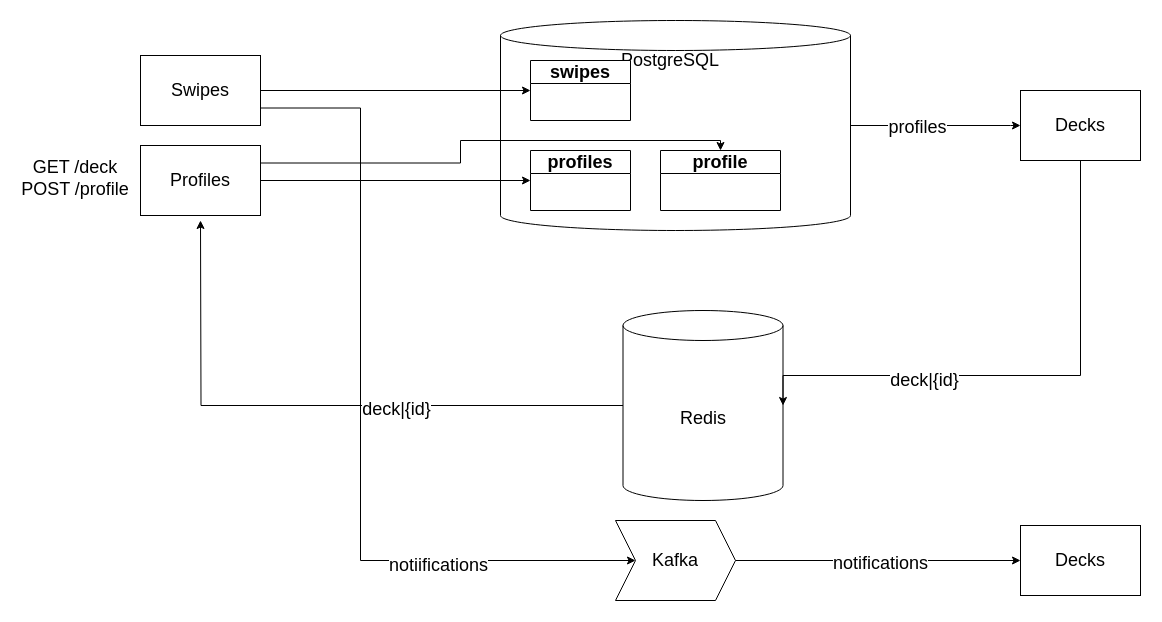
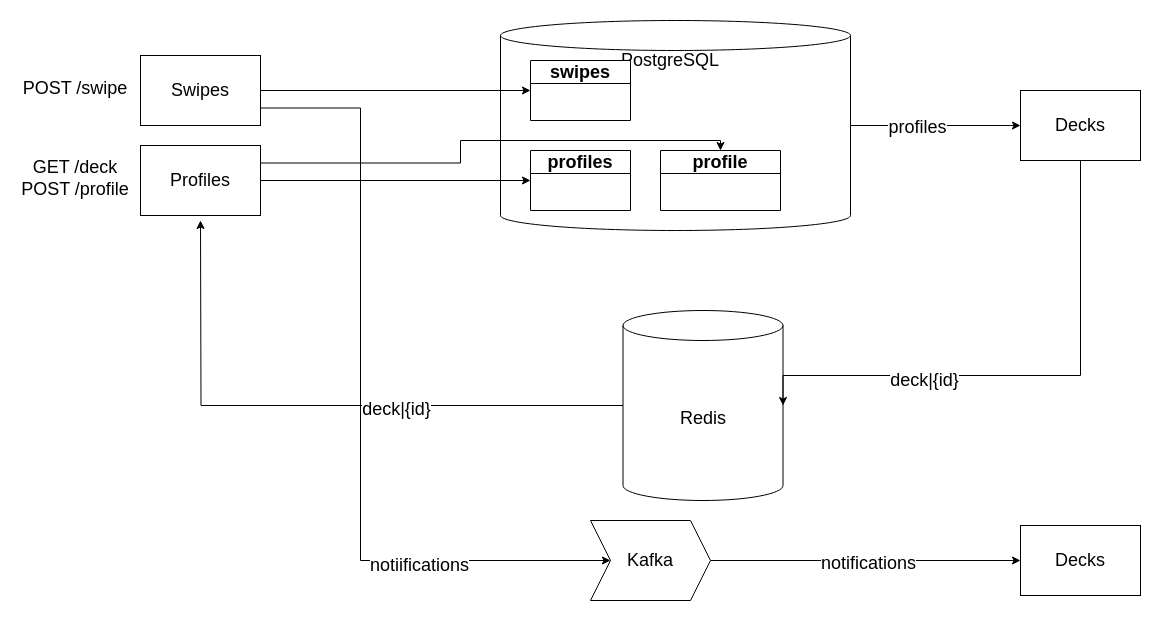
none -> (76, 88)
(676, 561) -> (651, 561)
